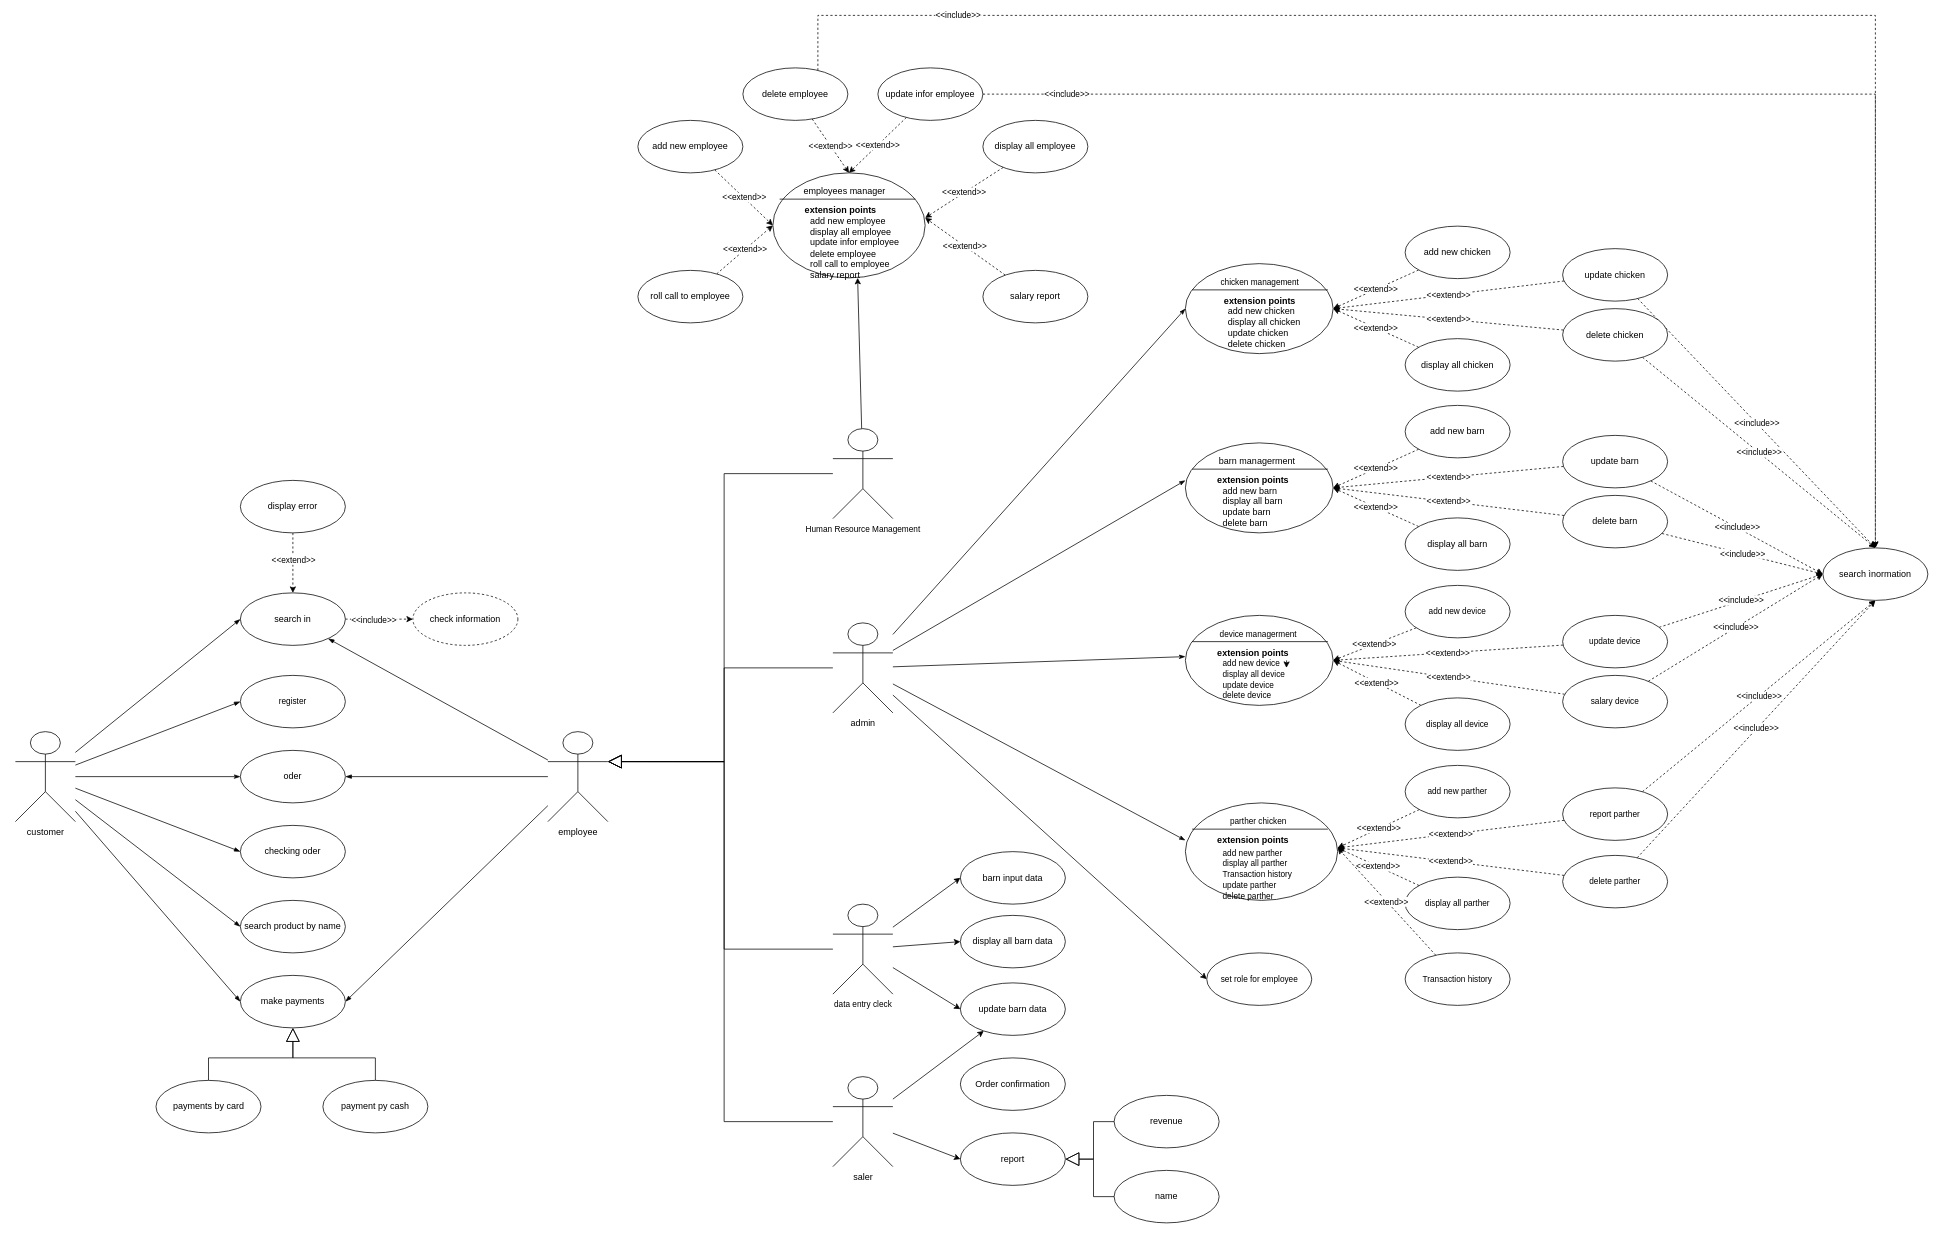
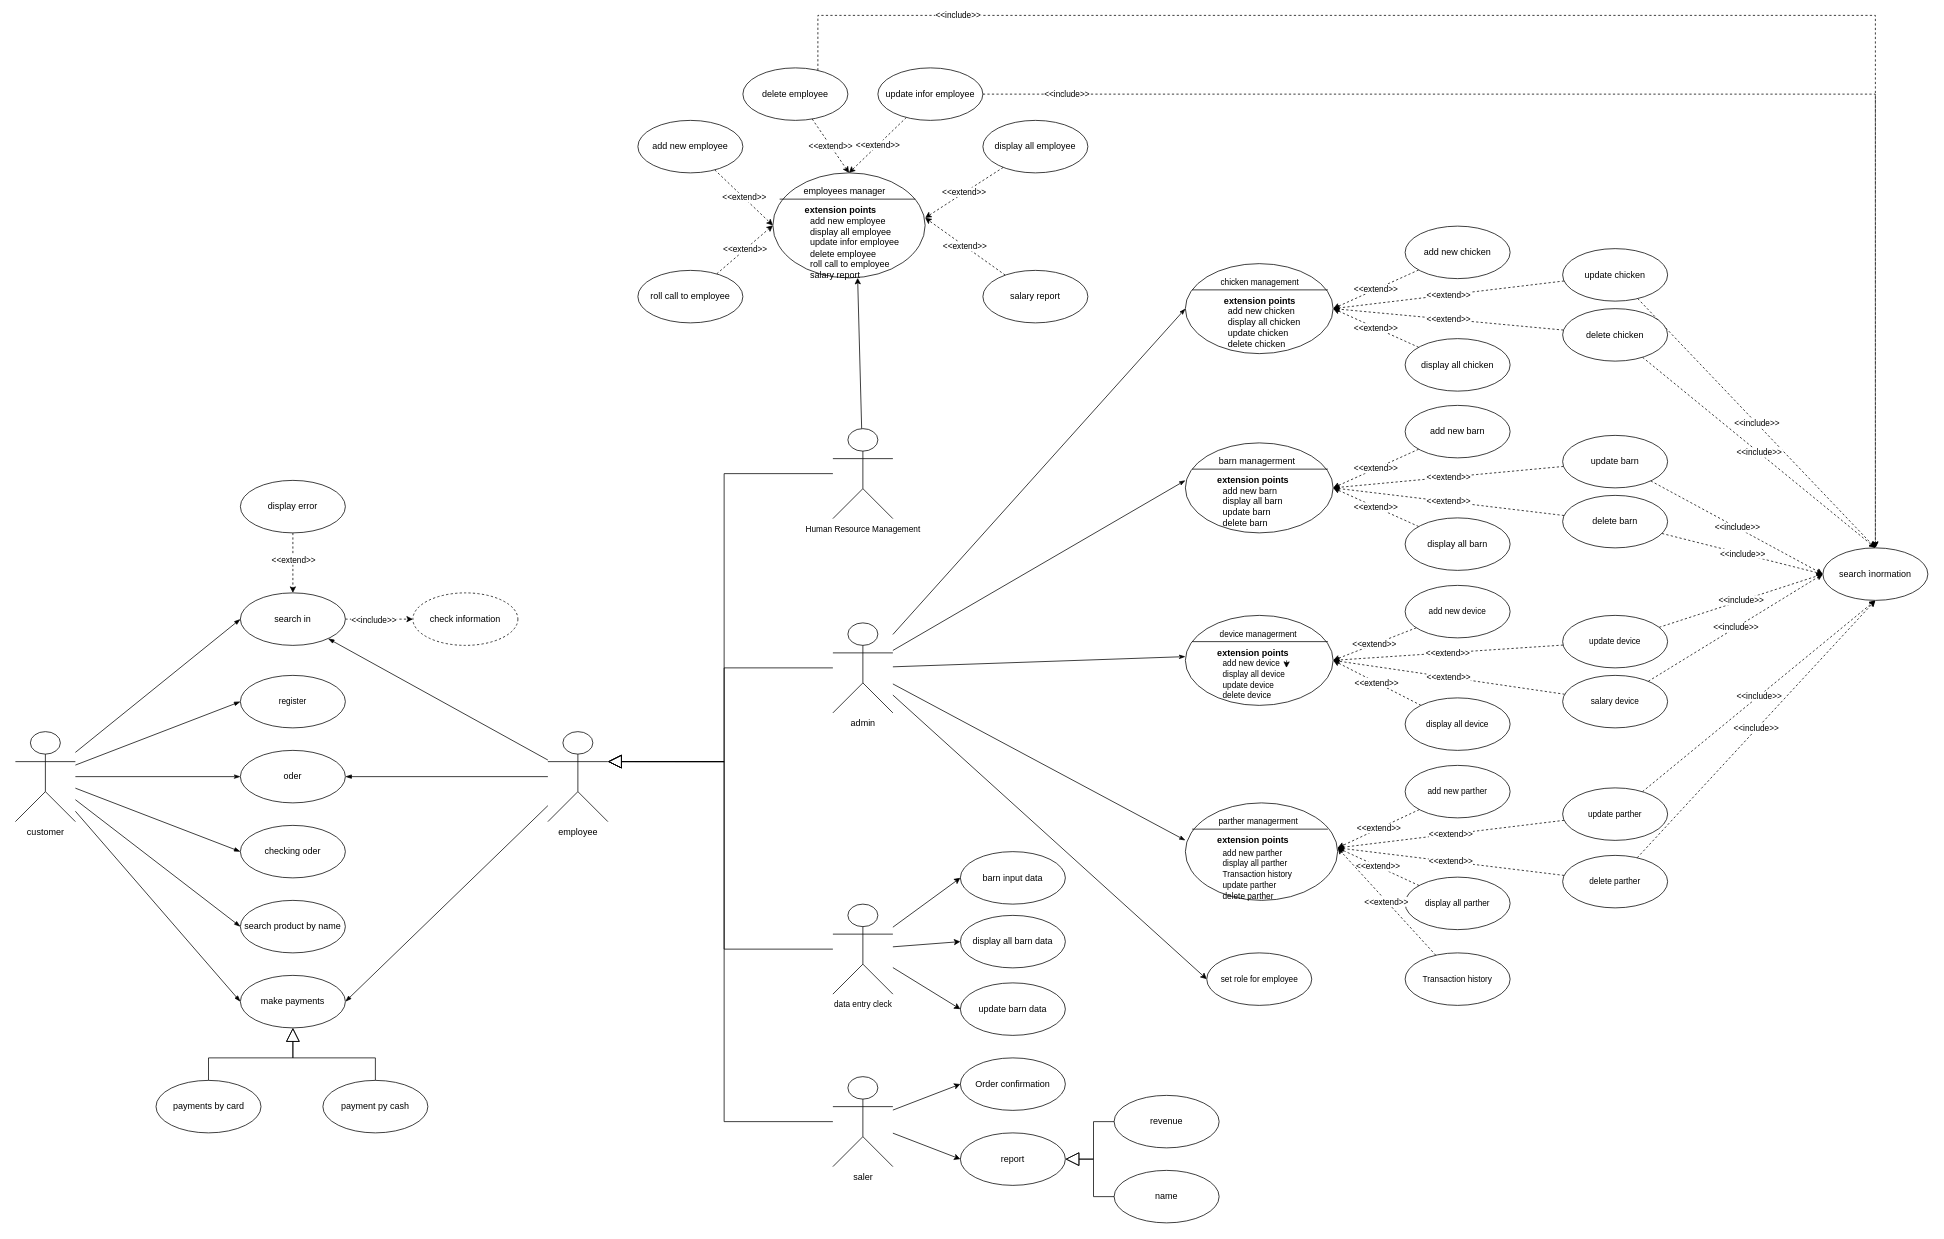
(1615, 814) -> (1615, 814)
(1259, 822) -> (1259, 822)
(936, 1066) -> (924, 1098)
